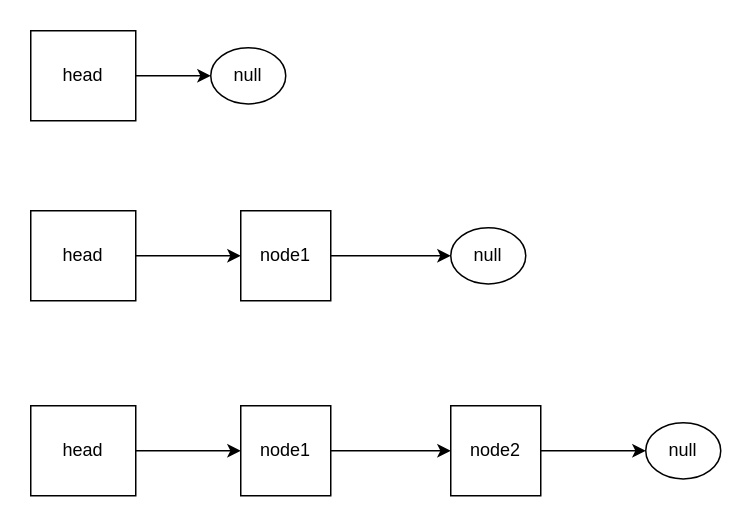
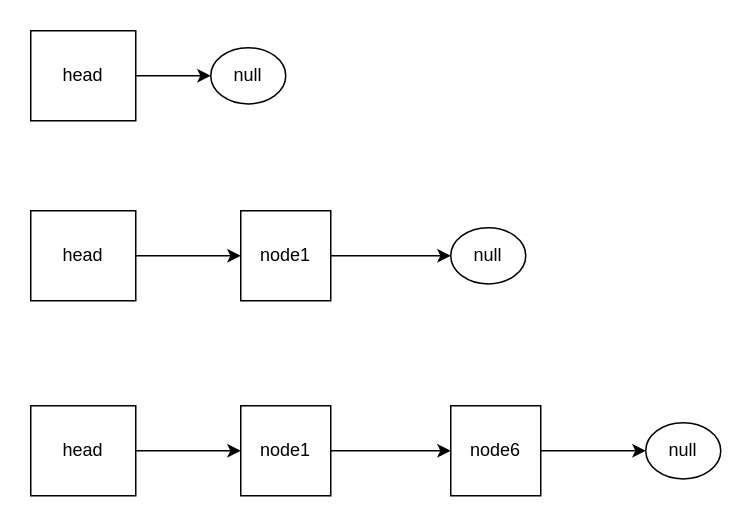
(496, 451) -> (496, 451)
